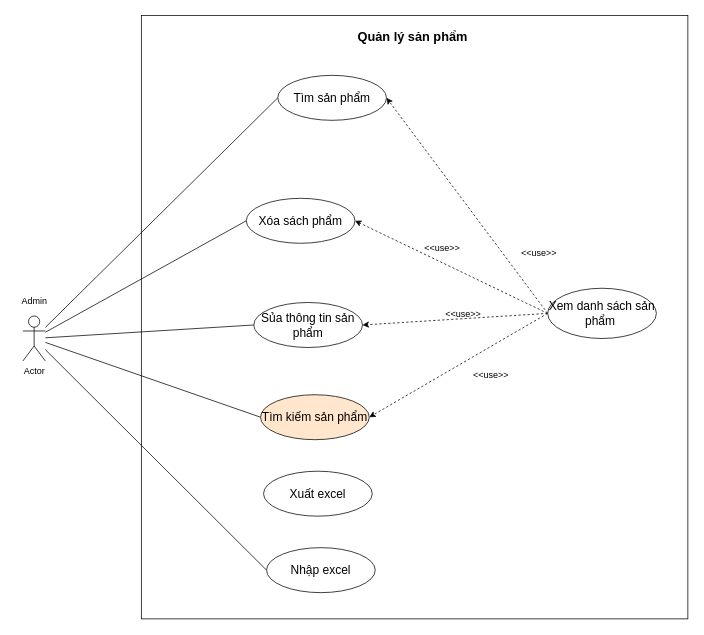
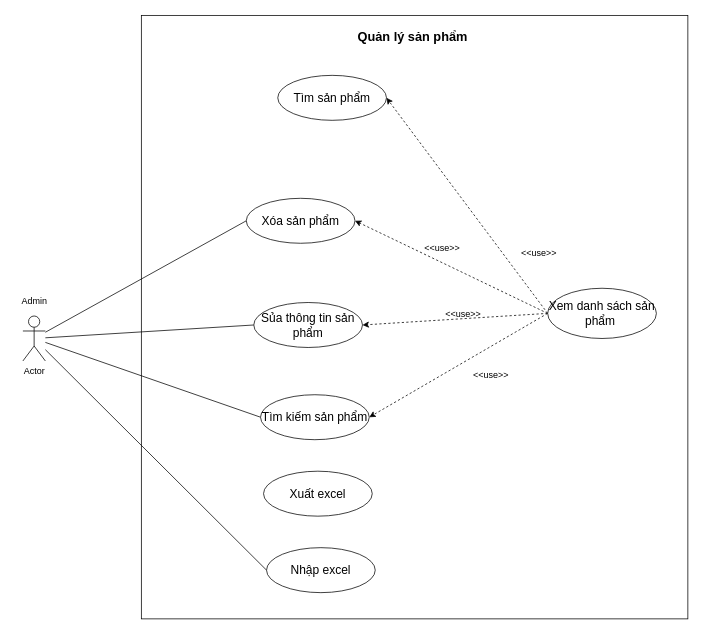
(162, 213) -> none
(301, 221) -> (301, 221)
(315, 417) -> (315, 417)
